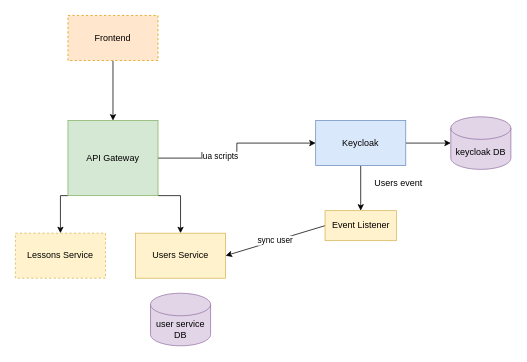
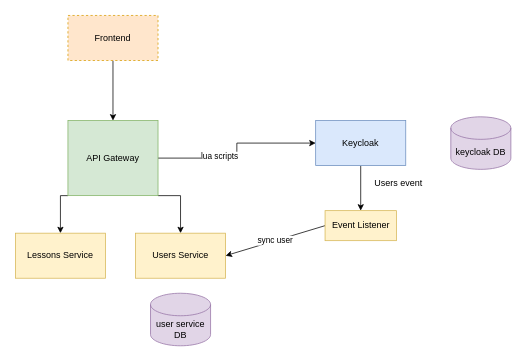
(444, 143) -> none
(60, 255) -> (60, 255)
